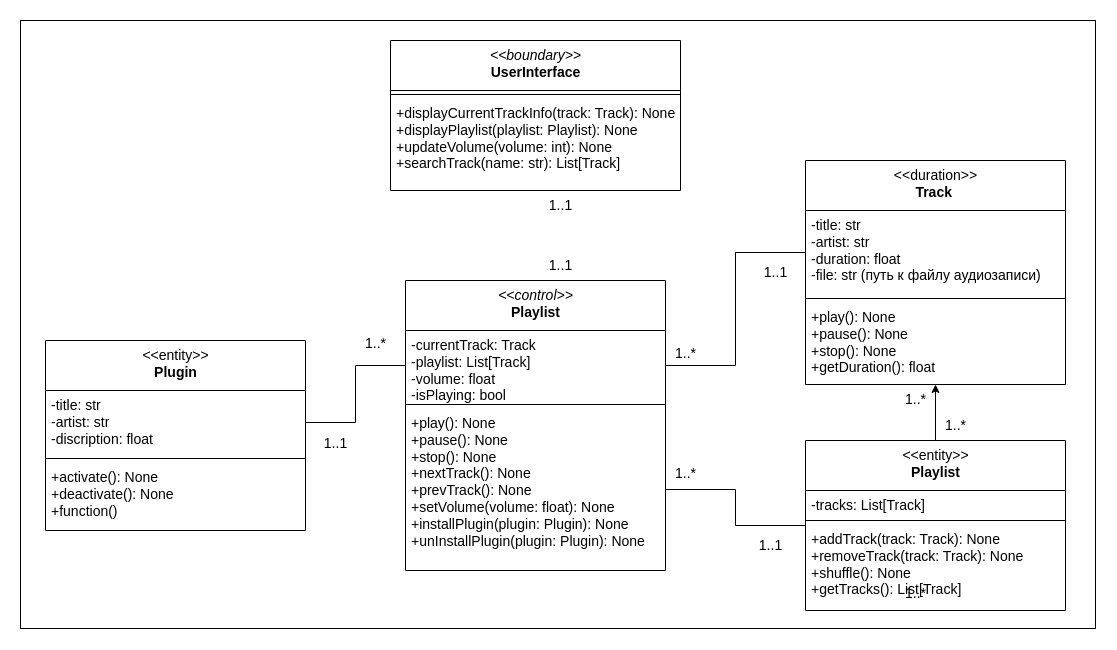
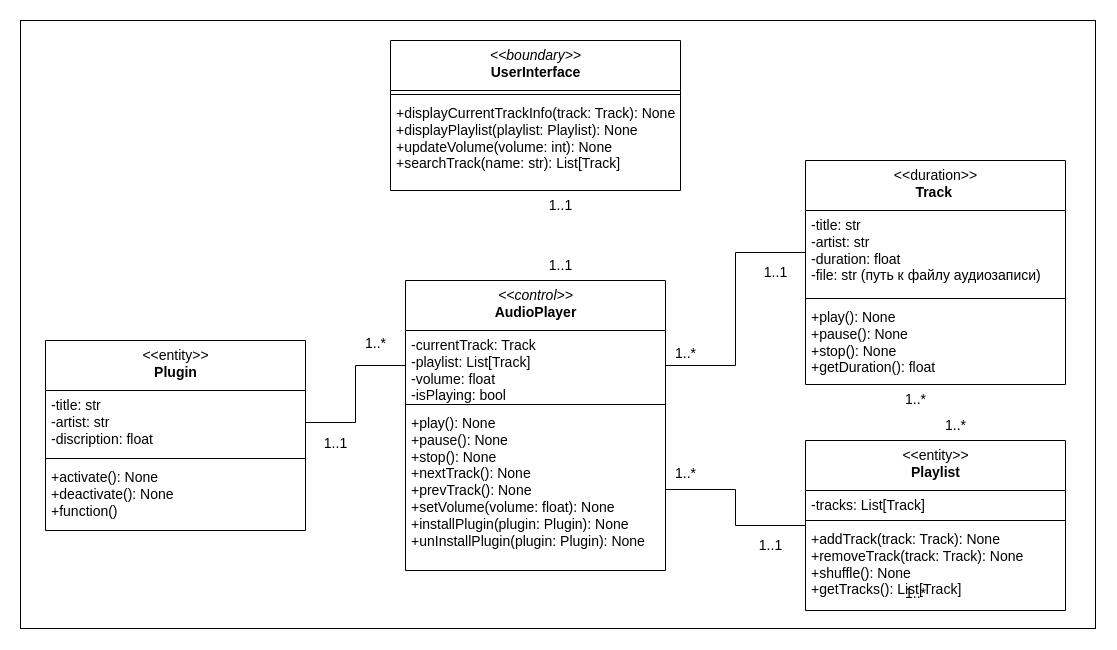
(536, 304) -> (536, 304)
(936, 416) -> none
